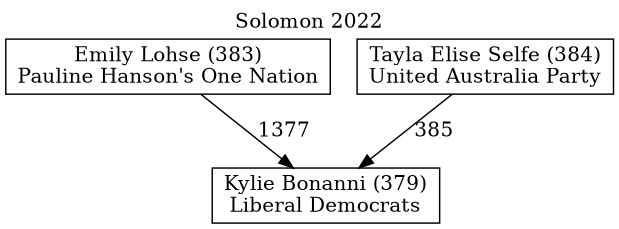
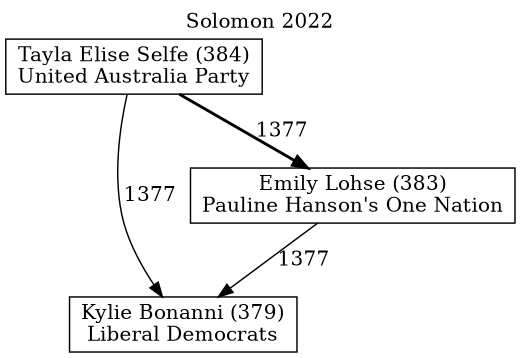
none -> (237, 127)
(435, 131) -> (151, 196)
